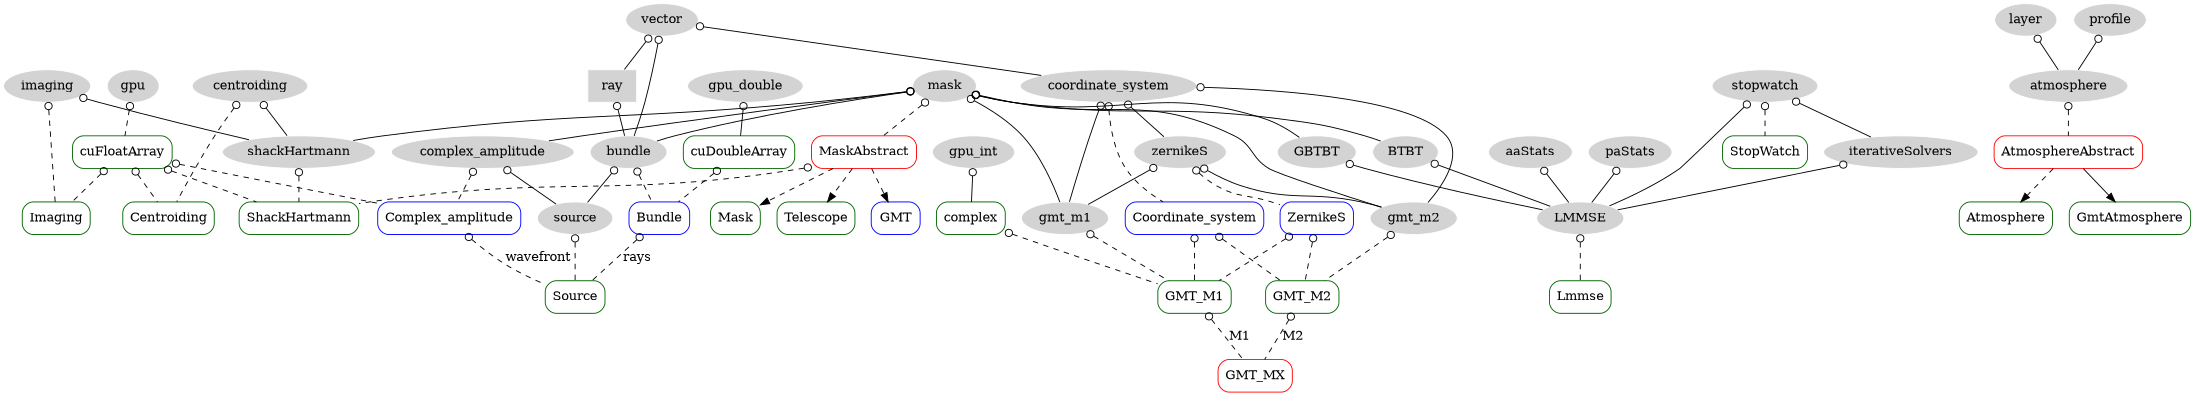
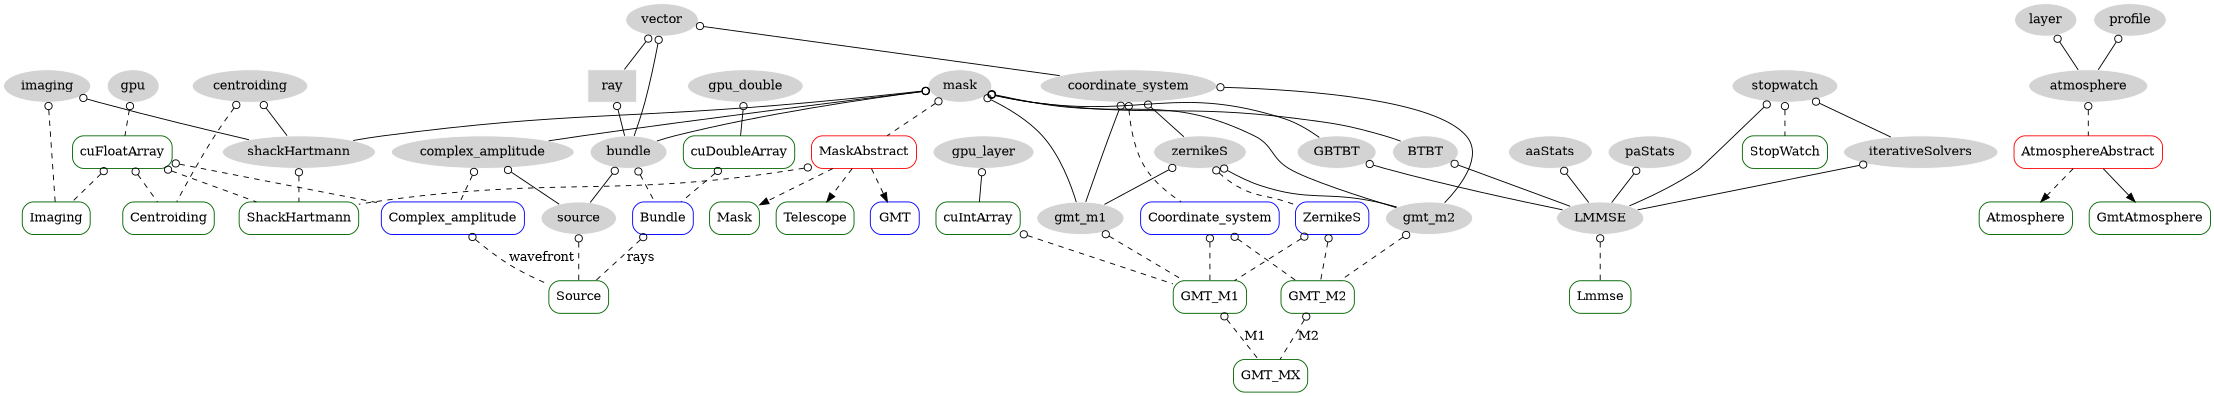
(974, 152) -> (984, 152)
(971, 218) -> (978, 218)
(1255, 376) -> (1271, 376)
